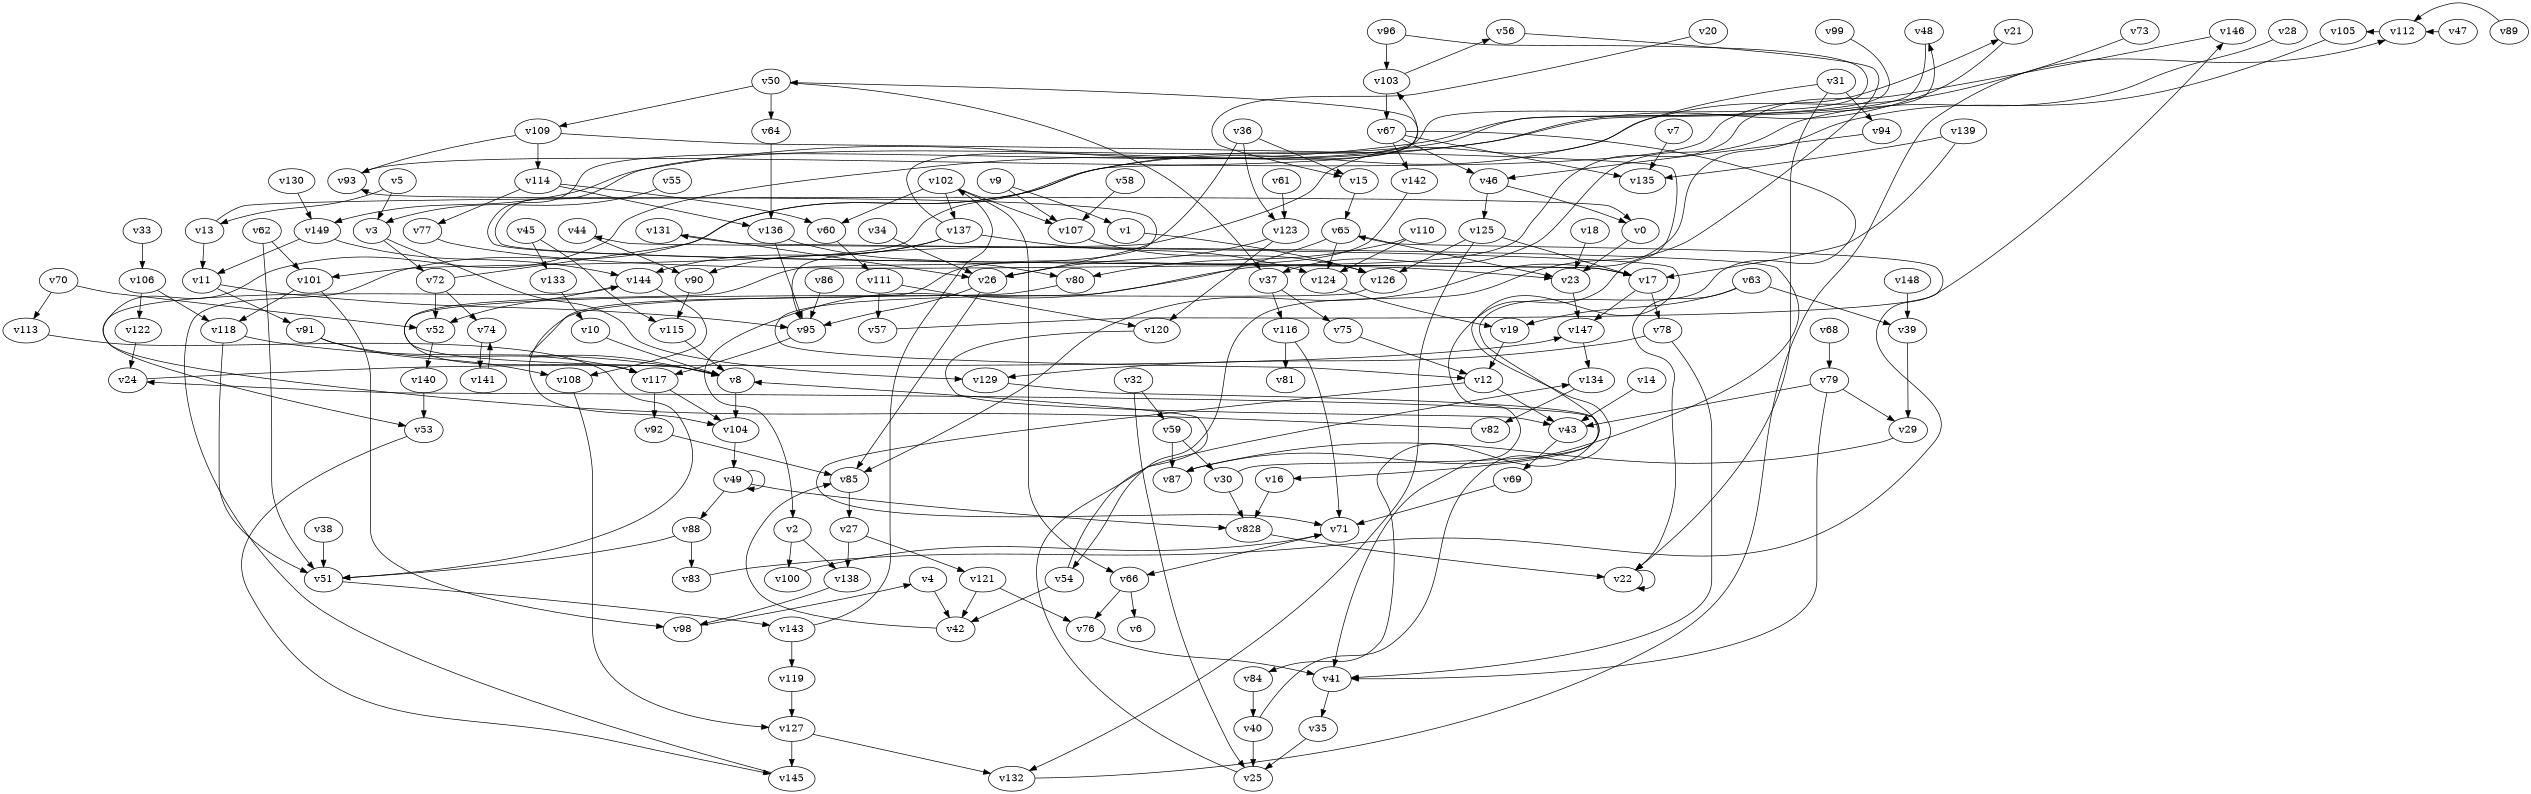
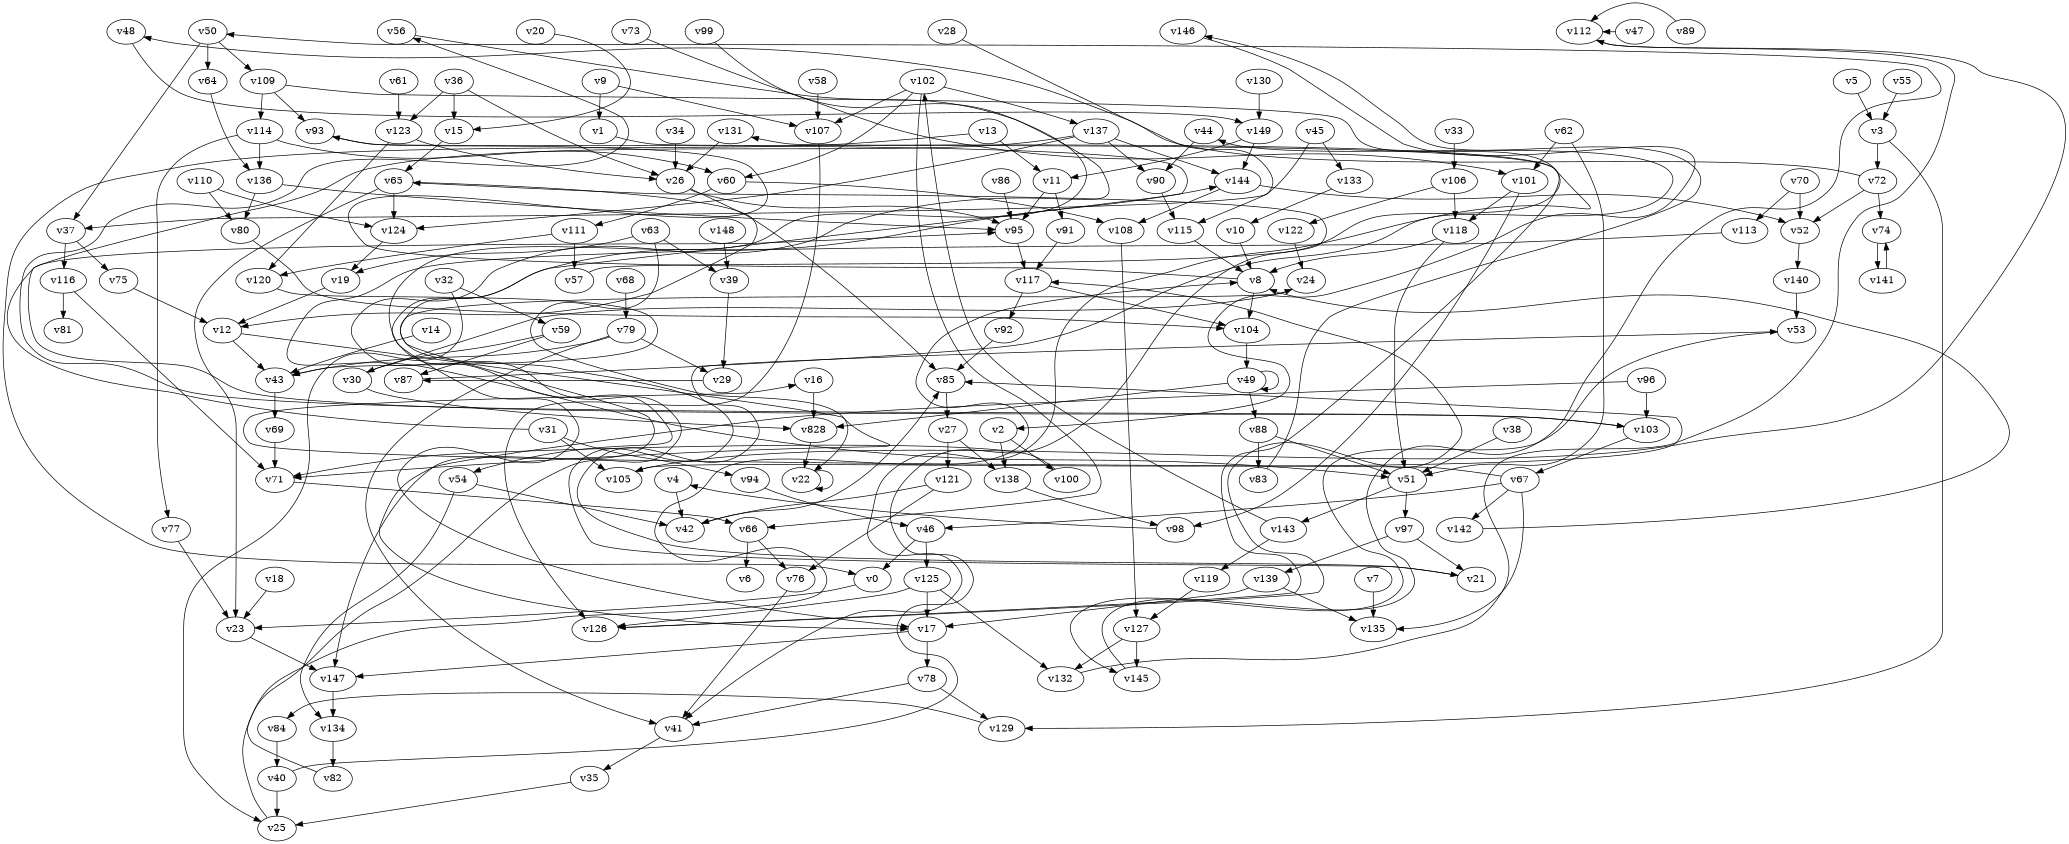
(298, 208) -> none
(1791, 324) -> (582, 454)
(430, 359) -> (905, 190)
none -> (1404, 530)
